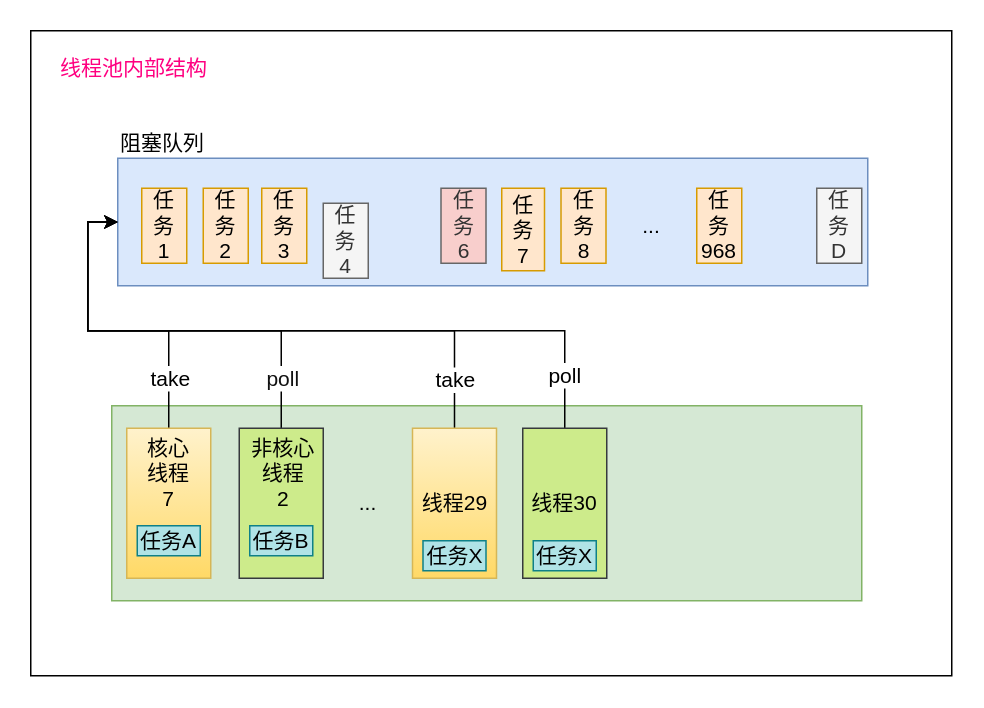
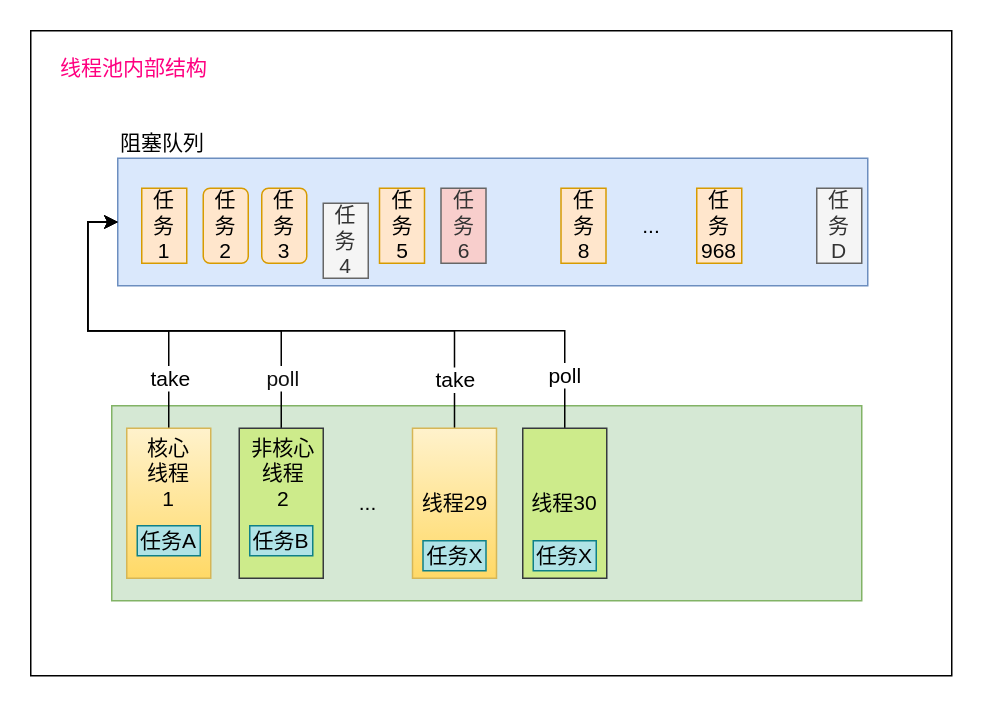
(226, 226) -> (226, 226)
(284, 226) -> (284, 226)
none -> (402, 226)
(523, 230) -> none
(169, 473) -> (169, 473)
